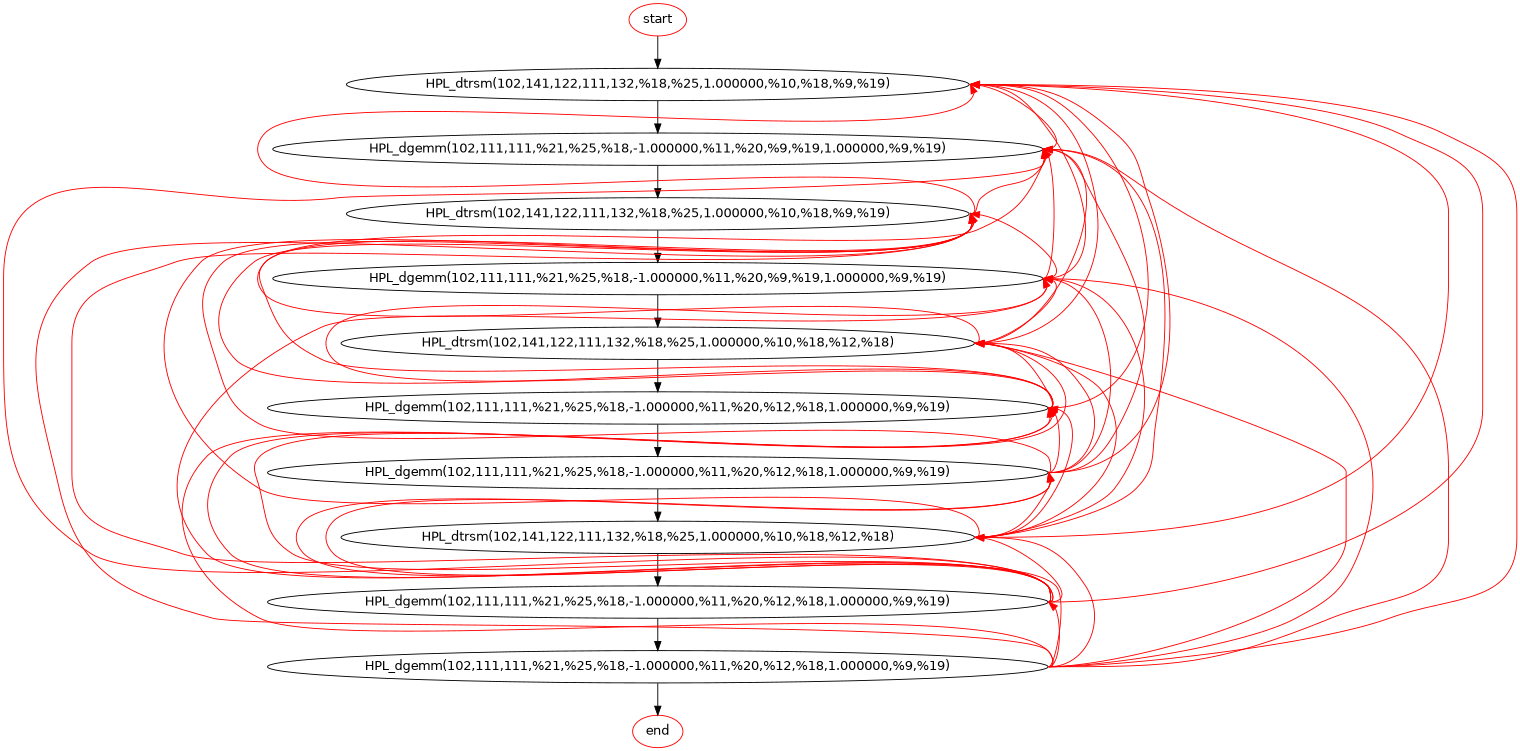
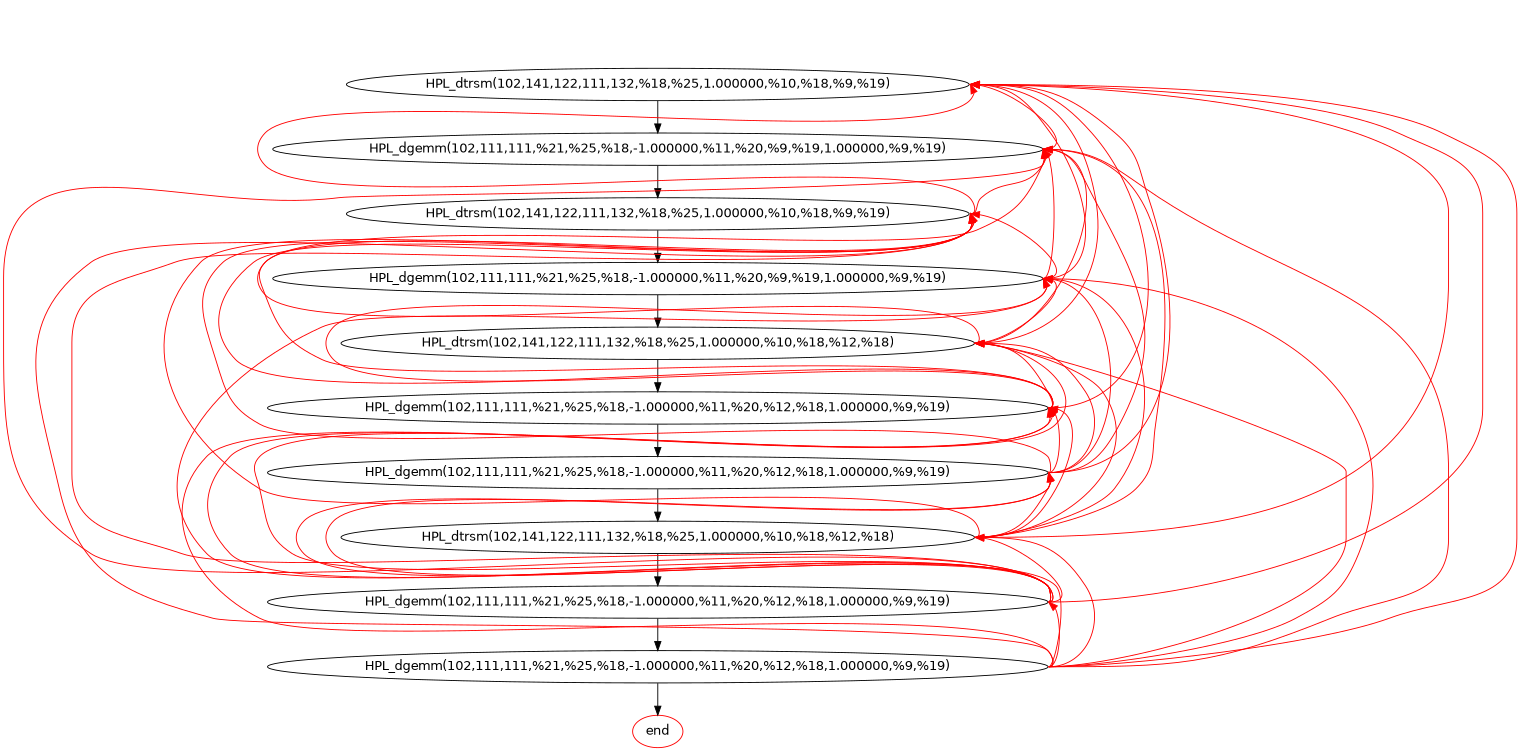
(658, 20) -> none
